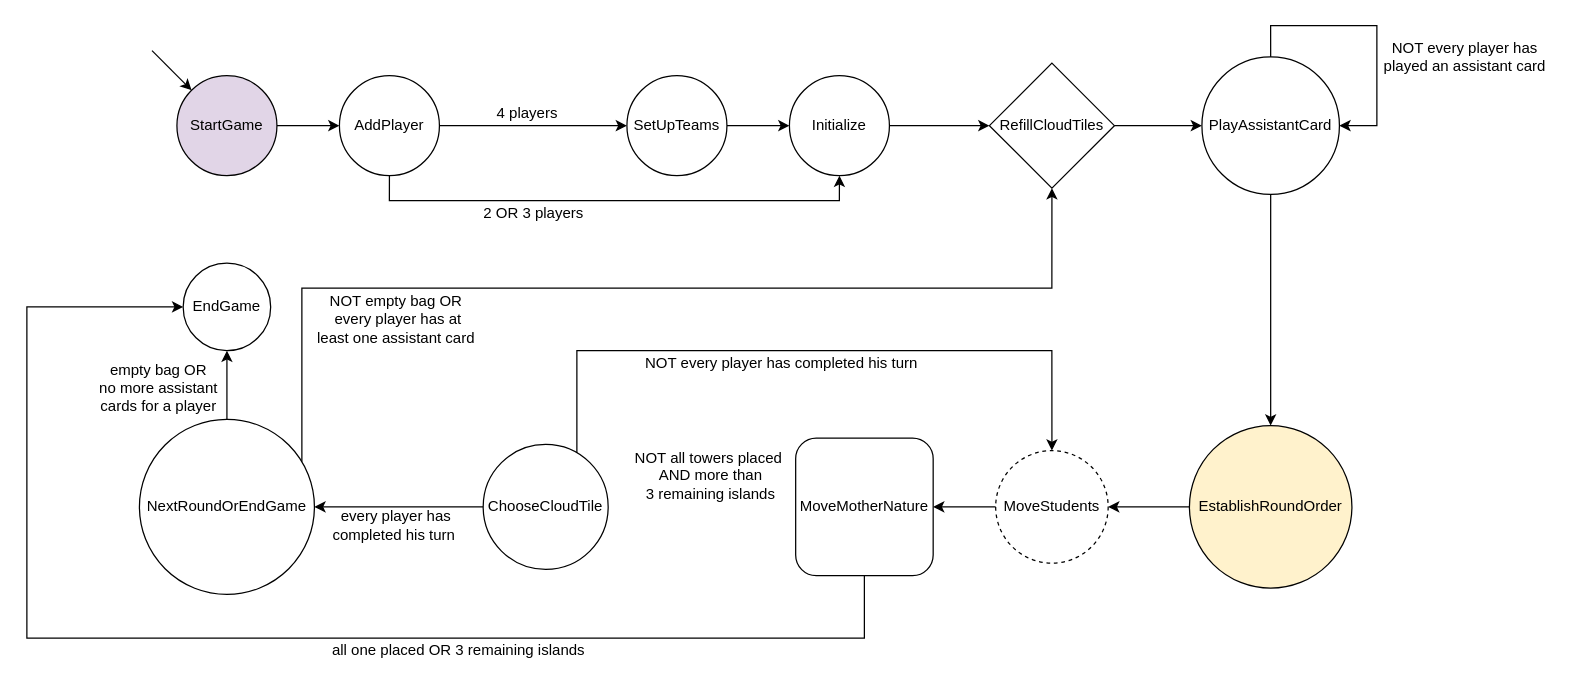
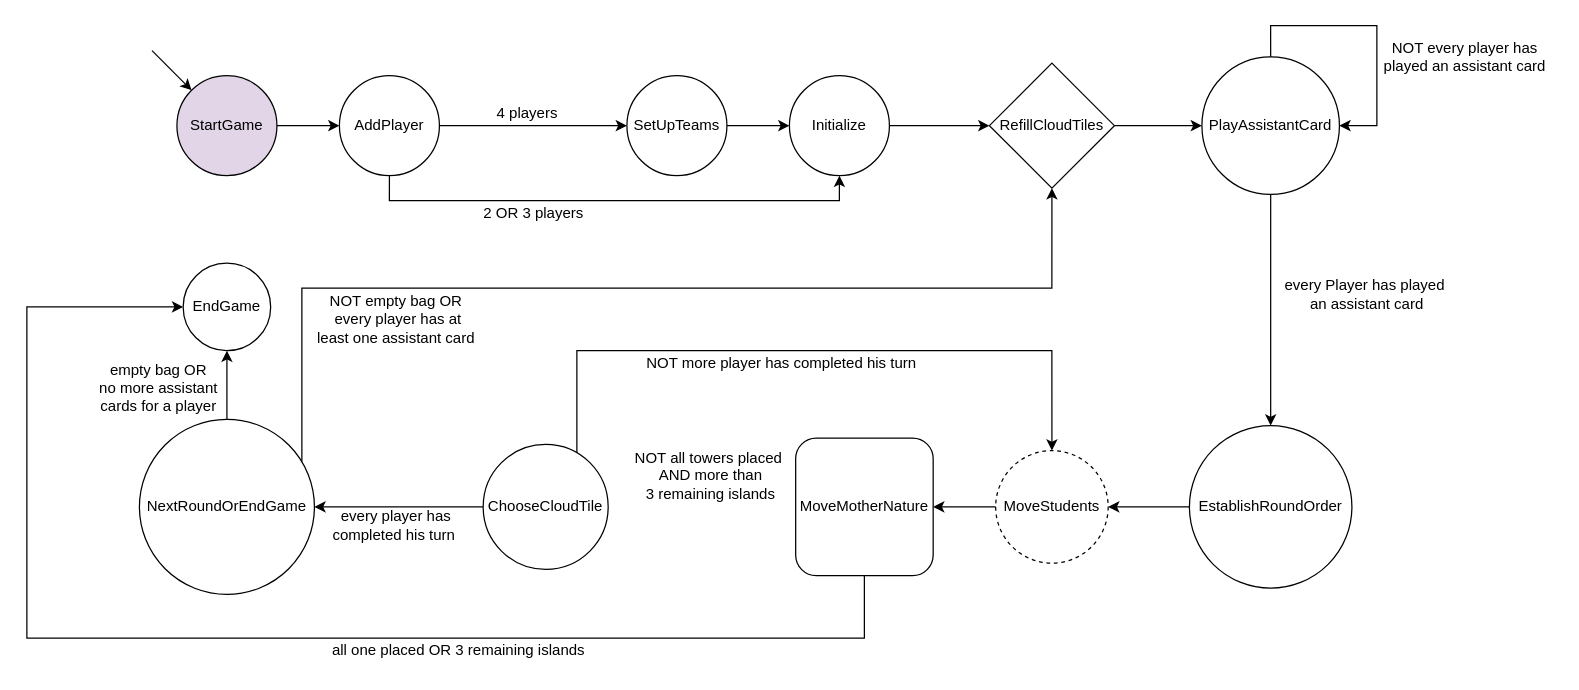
none -> (1364, 294)
(784, 363) -> (784, 363)
(1271, 507) -> (1271, 507)
